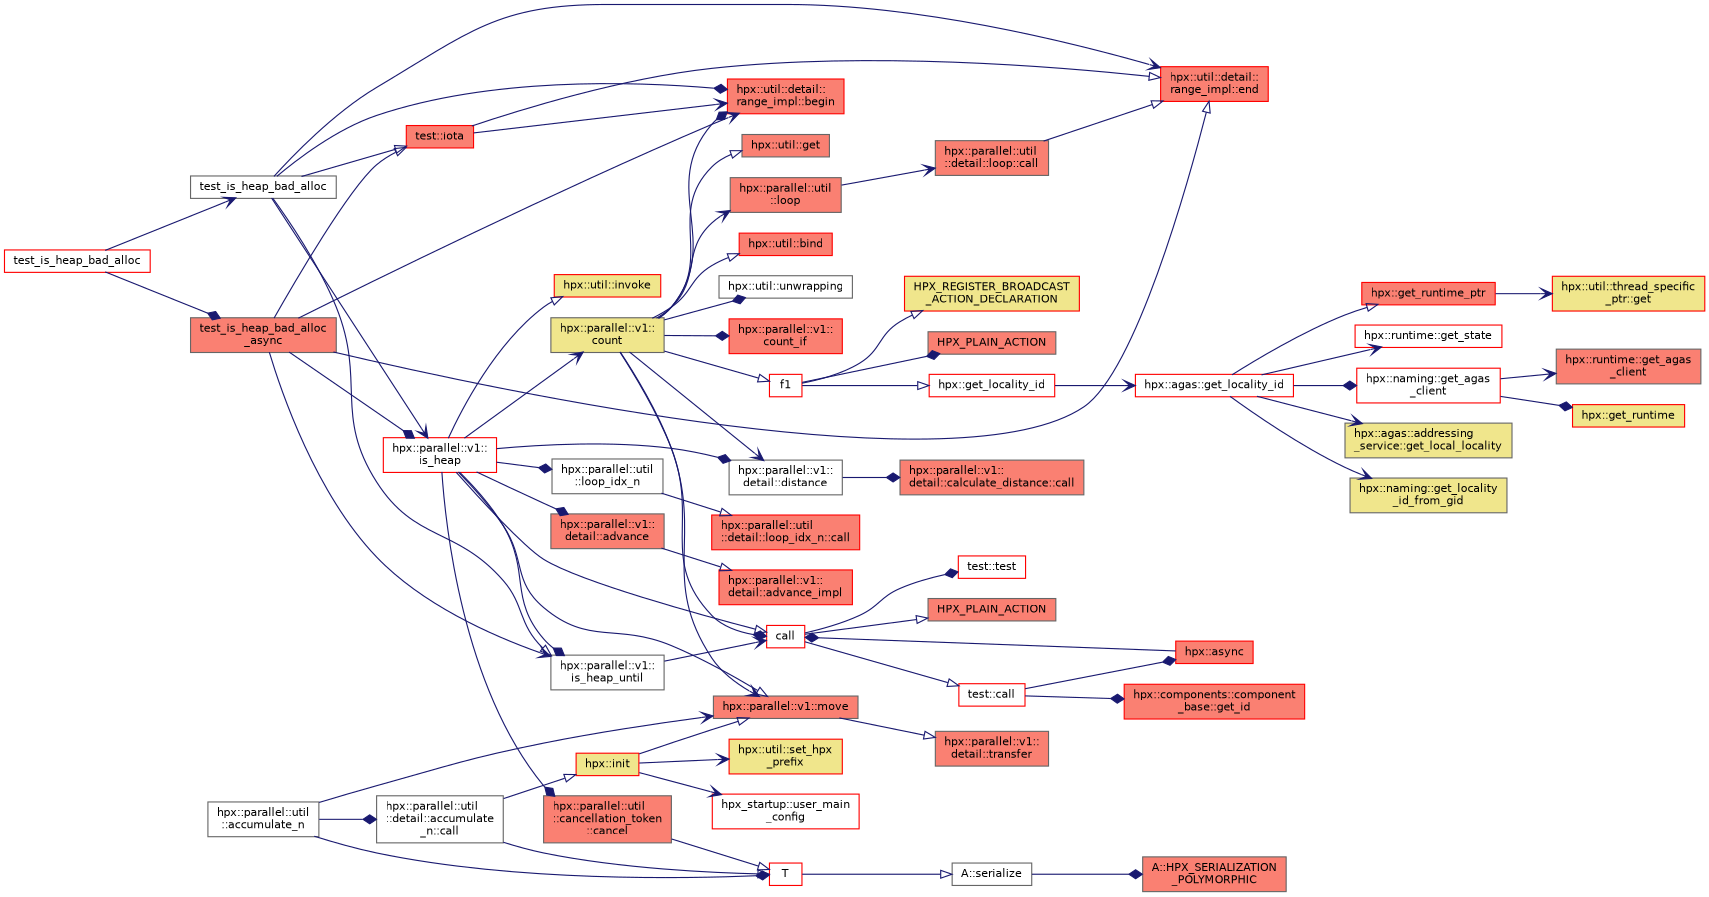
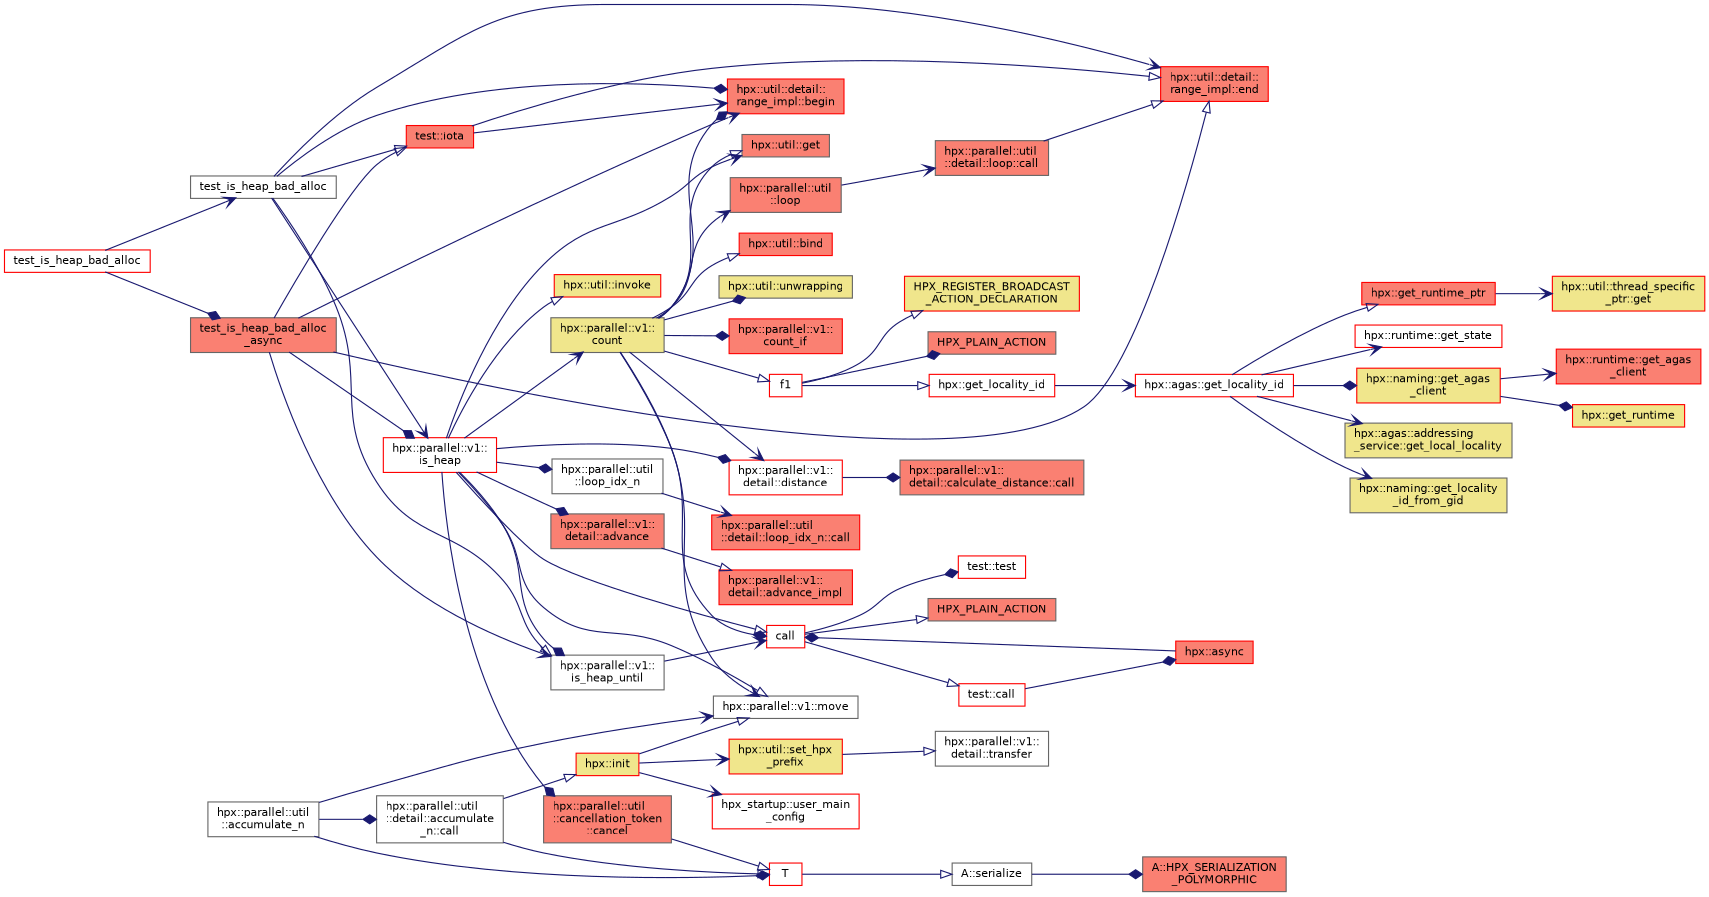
none -> (550, 259)
(786, 287) -> (786, 287)
(1629, 367) -> (1629, 367)
(1429, 386) -> (1429, 386)
(786, 477) -> (786, 477)
(691, 503) -> (691, 503)
(1214, 702) -> none
(786, 707) -> (786, 707)
(882, 727) -> (883, 753)
(992, 749) -> (992, 749)
